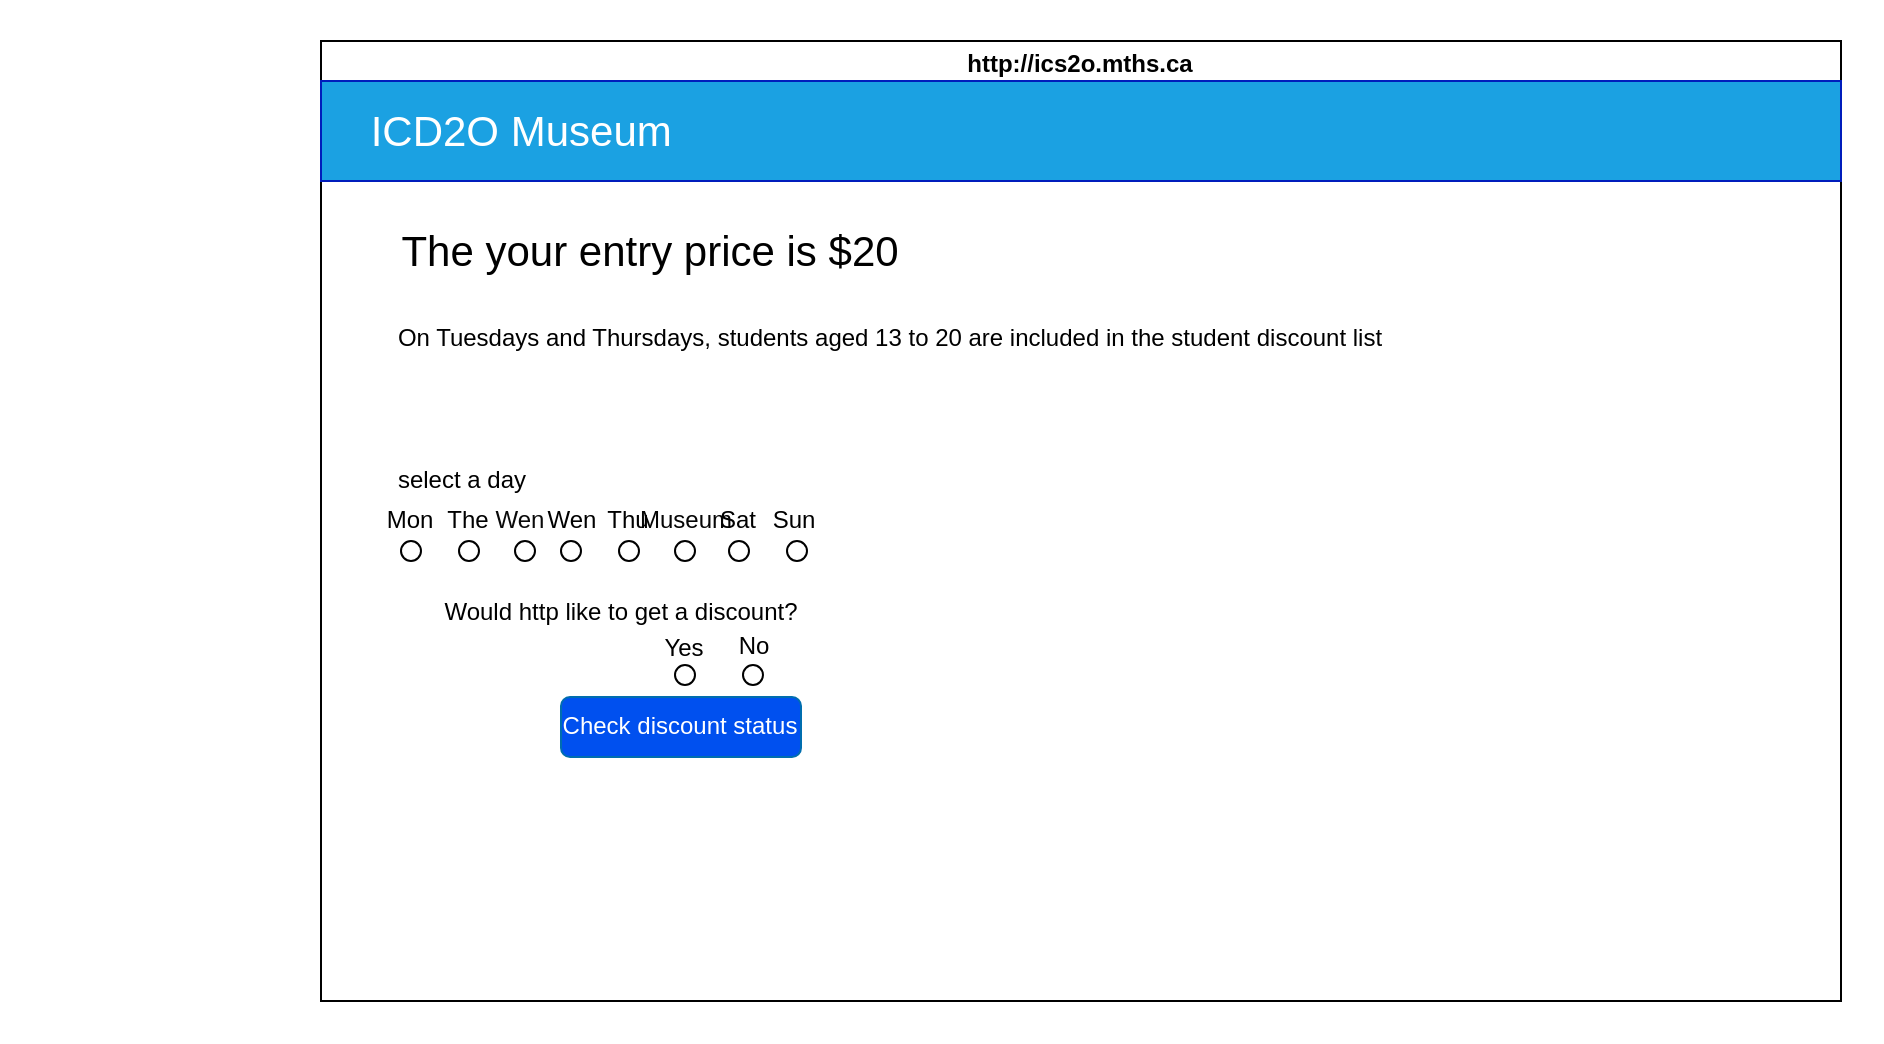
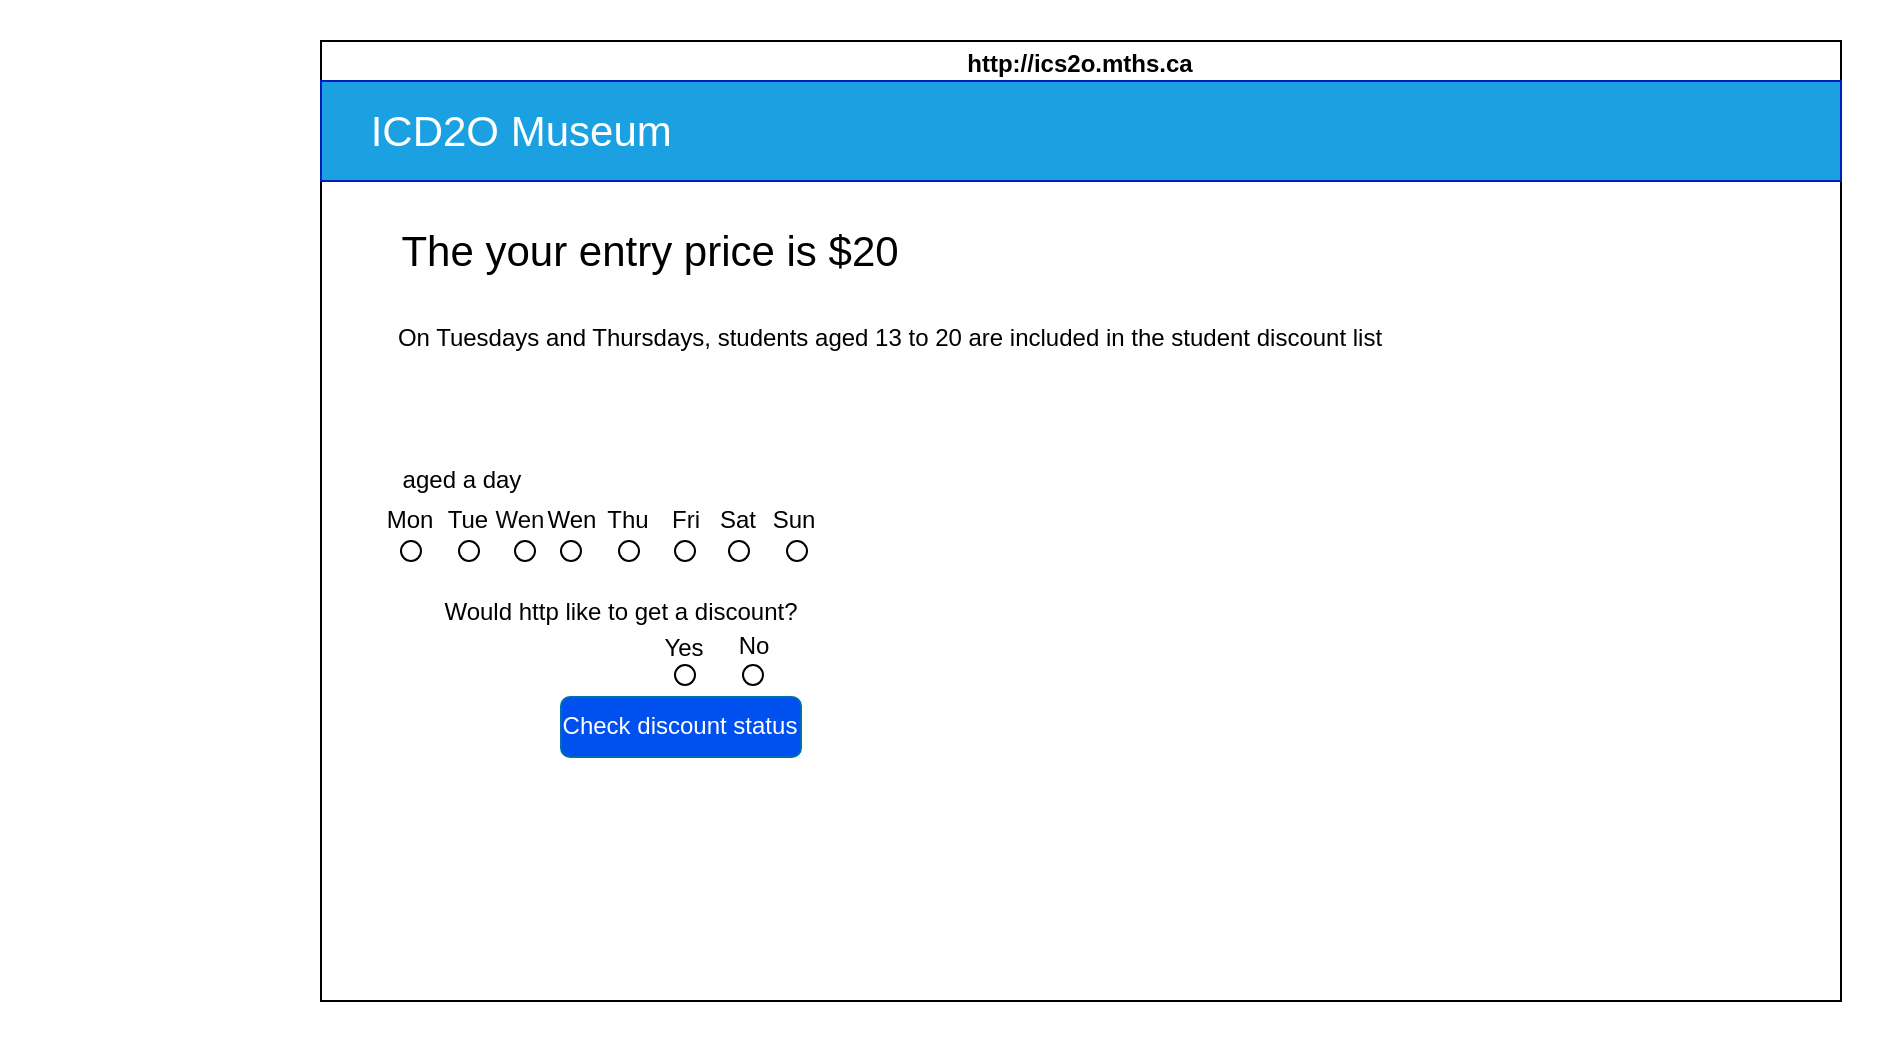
(463, 473) -> (463, 473)
(469, 521) -> (469, 521)
(687, 521) -> (687, 521)
